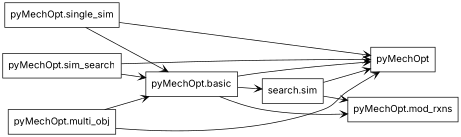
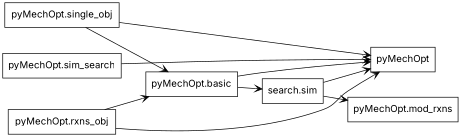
(62, 15) -> (62, 15)
(130, 75) -> none
(279, 112) -> none
(62, 122) -> (62, 122)
